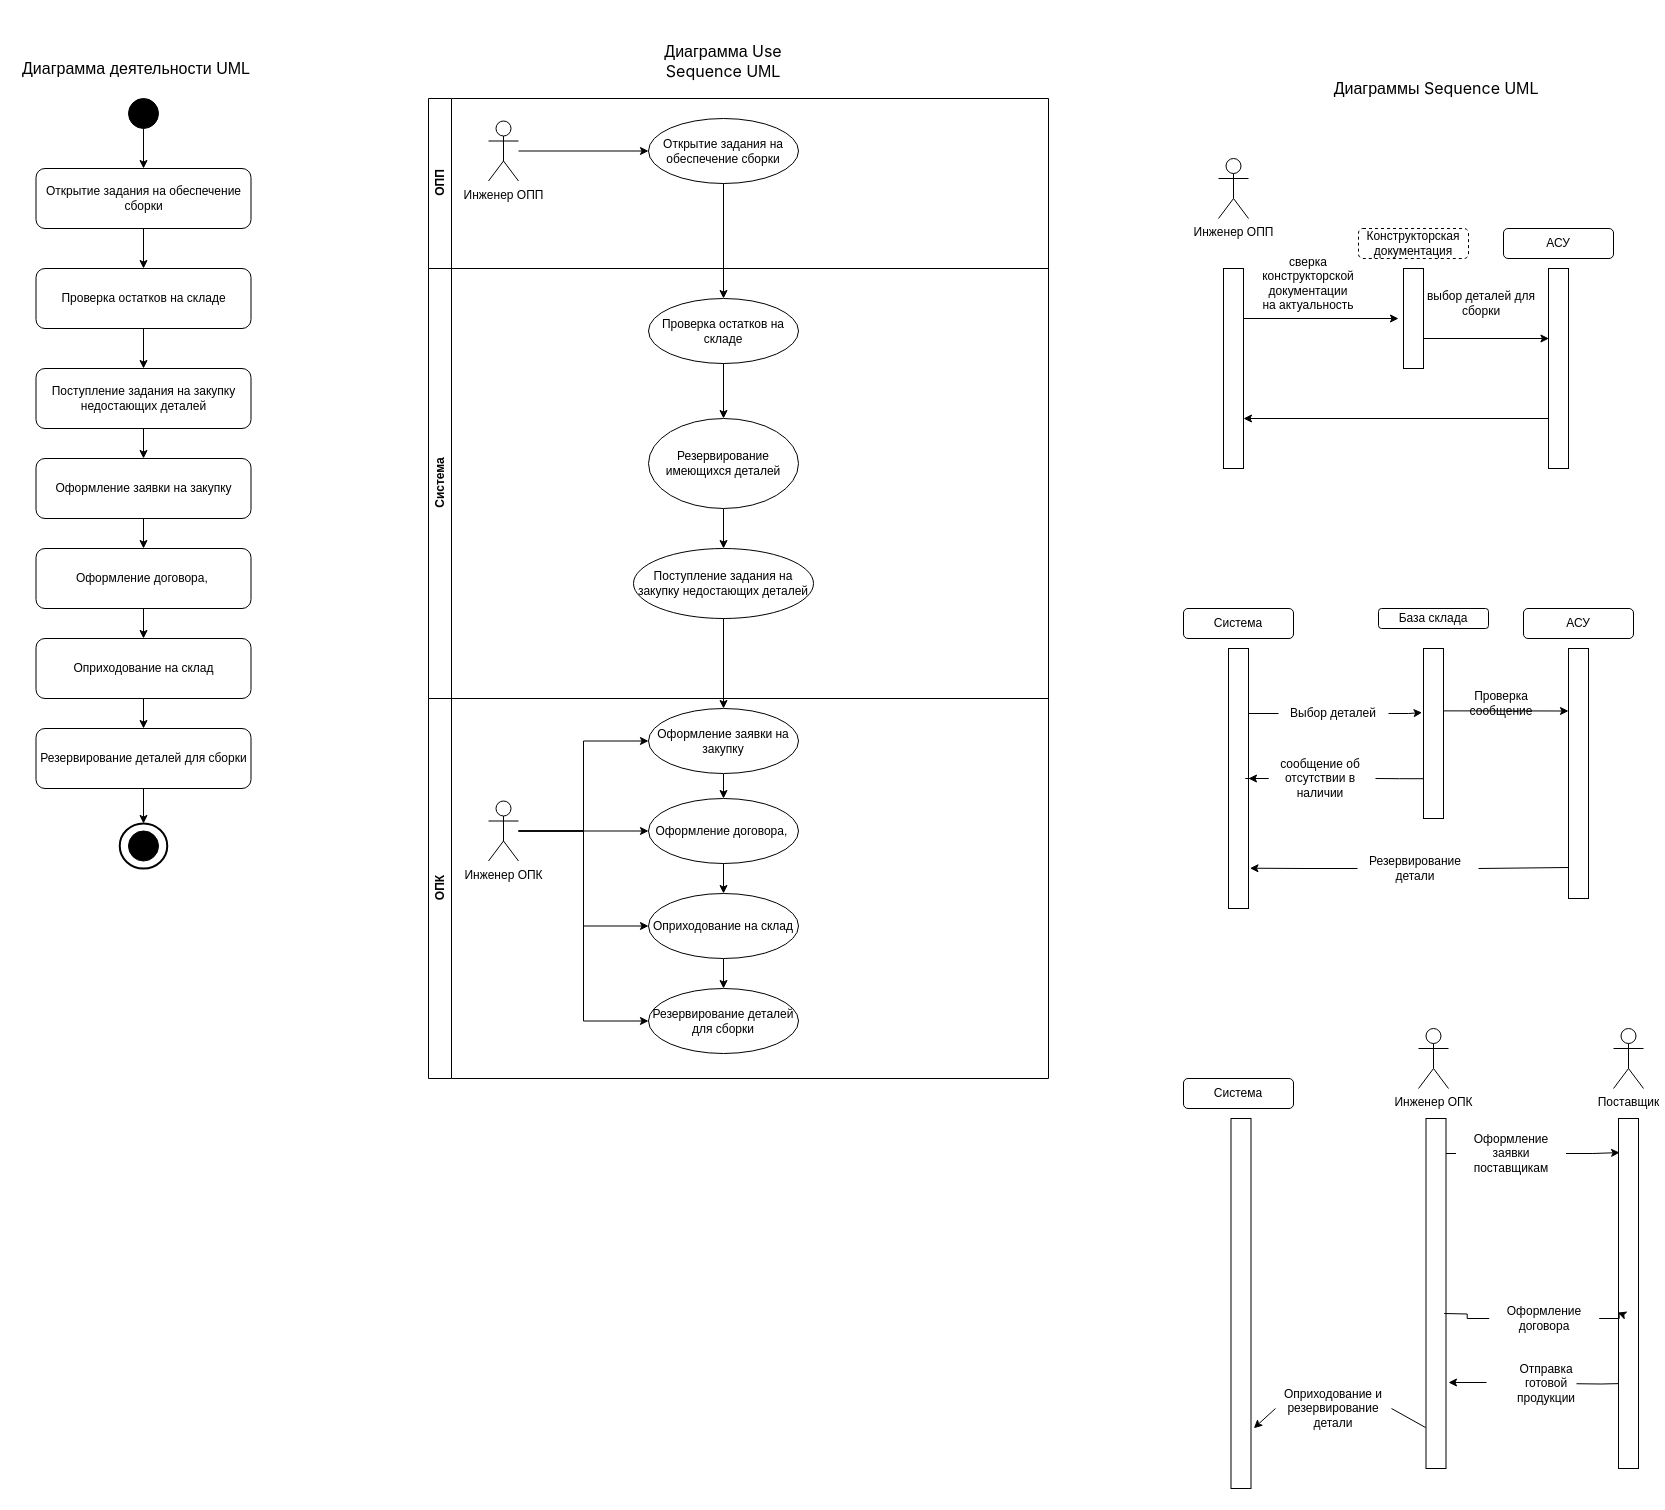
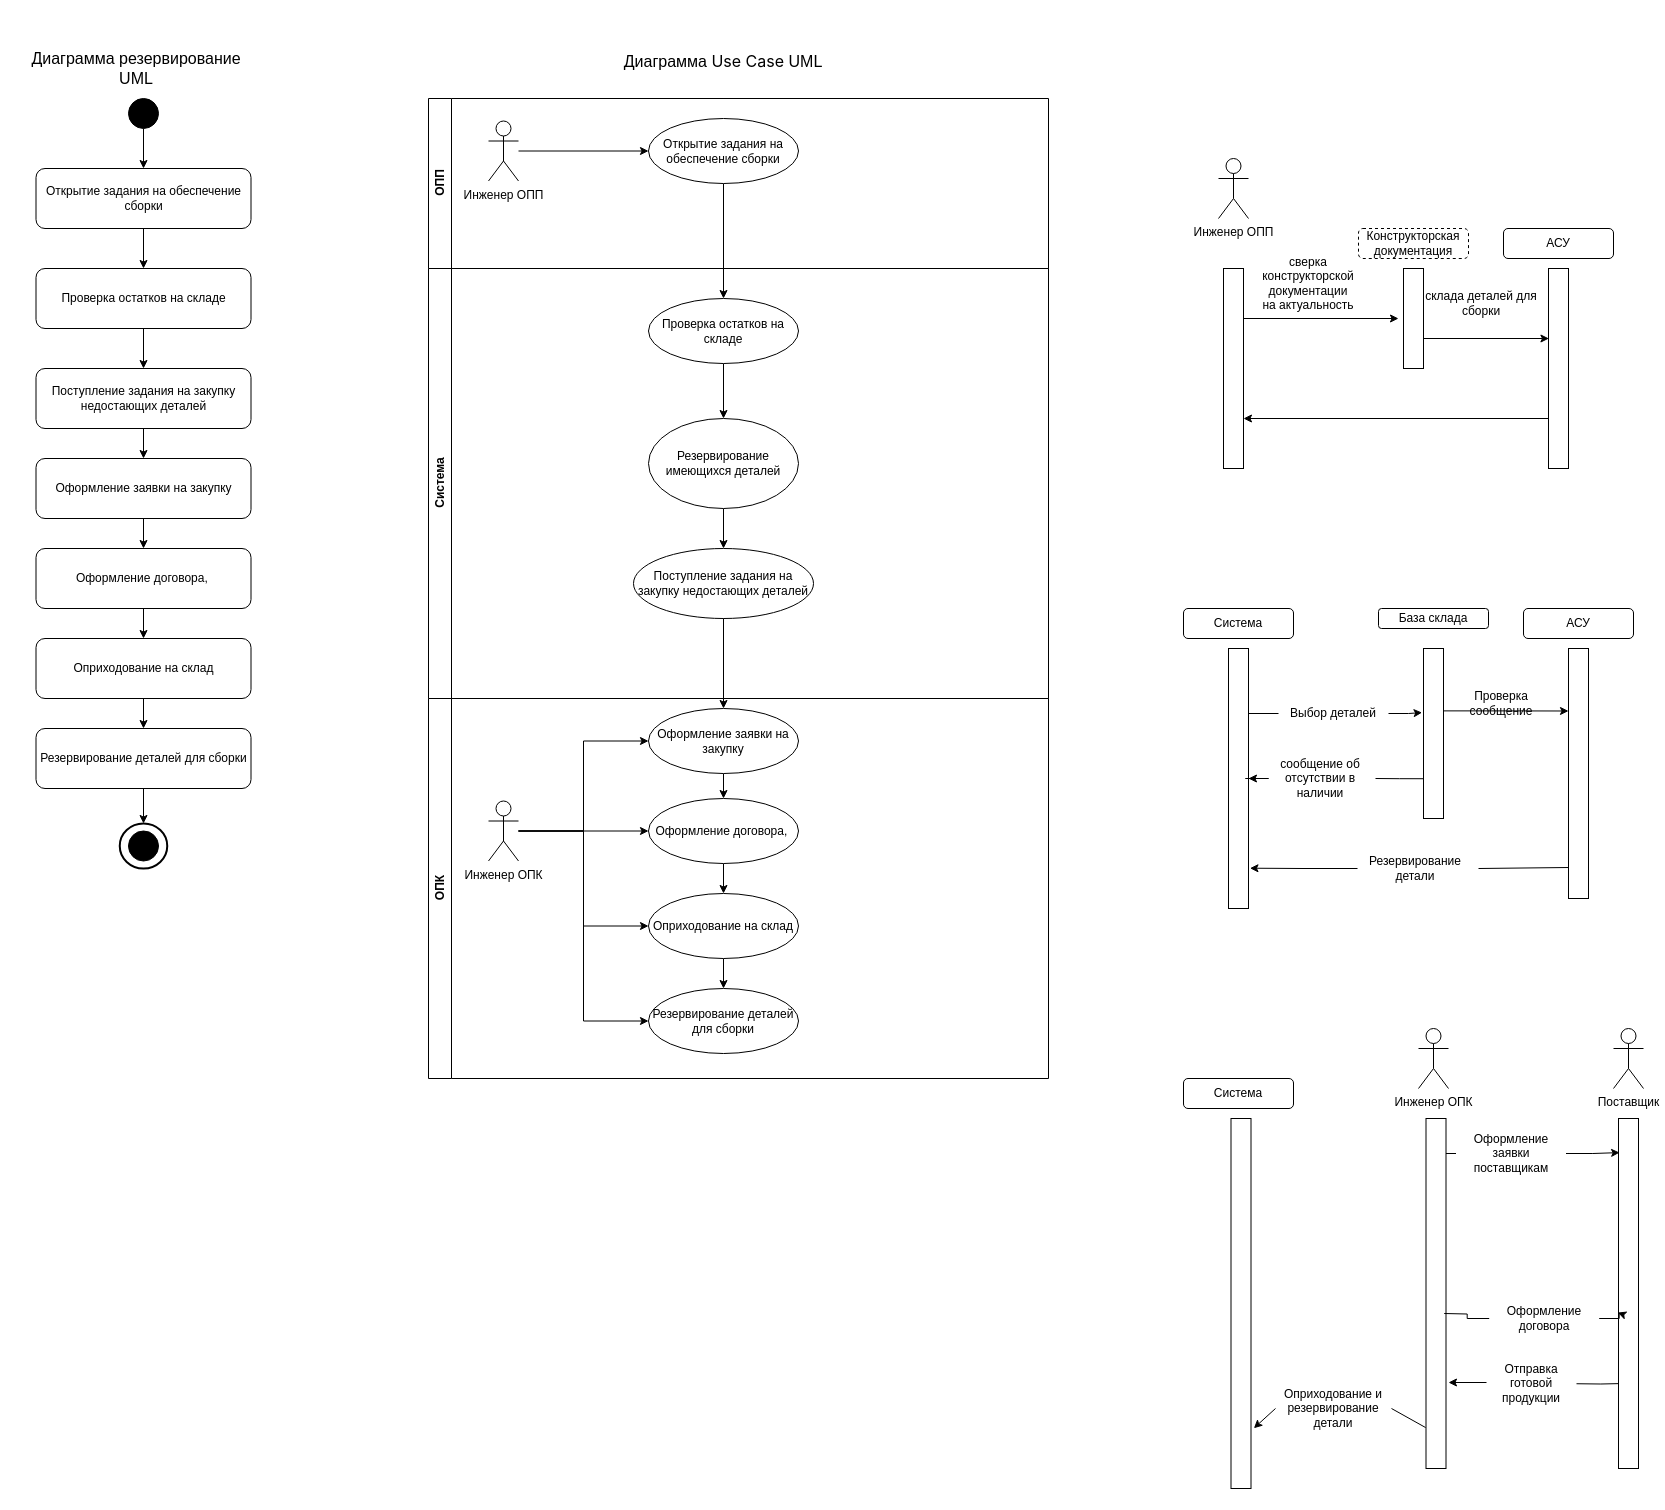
(724, 62) -> (724, 62)
(137, 69) -> (137, 69)
(1436, 89) -> none
(1482, 304) -> (1482, 304)
(1547, 1384) -> (1532, 1384)
